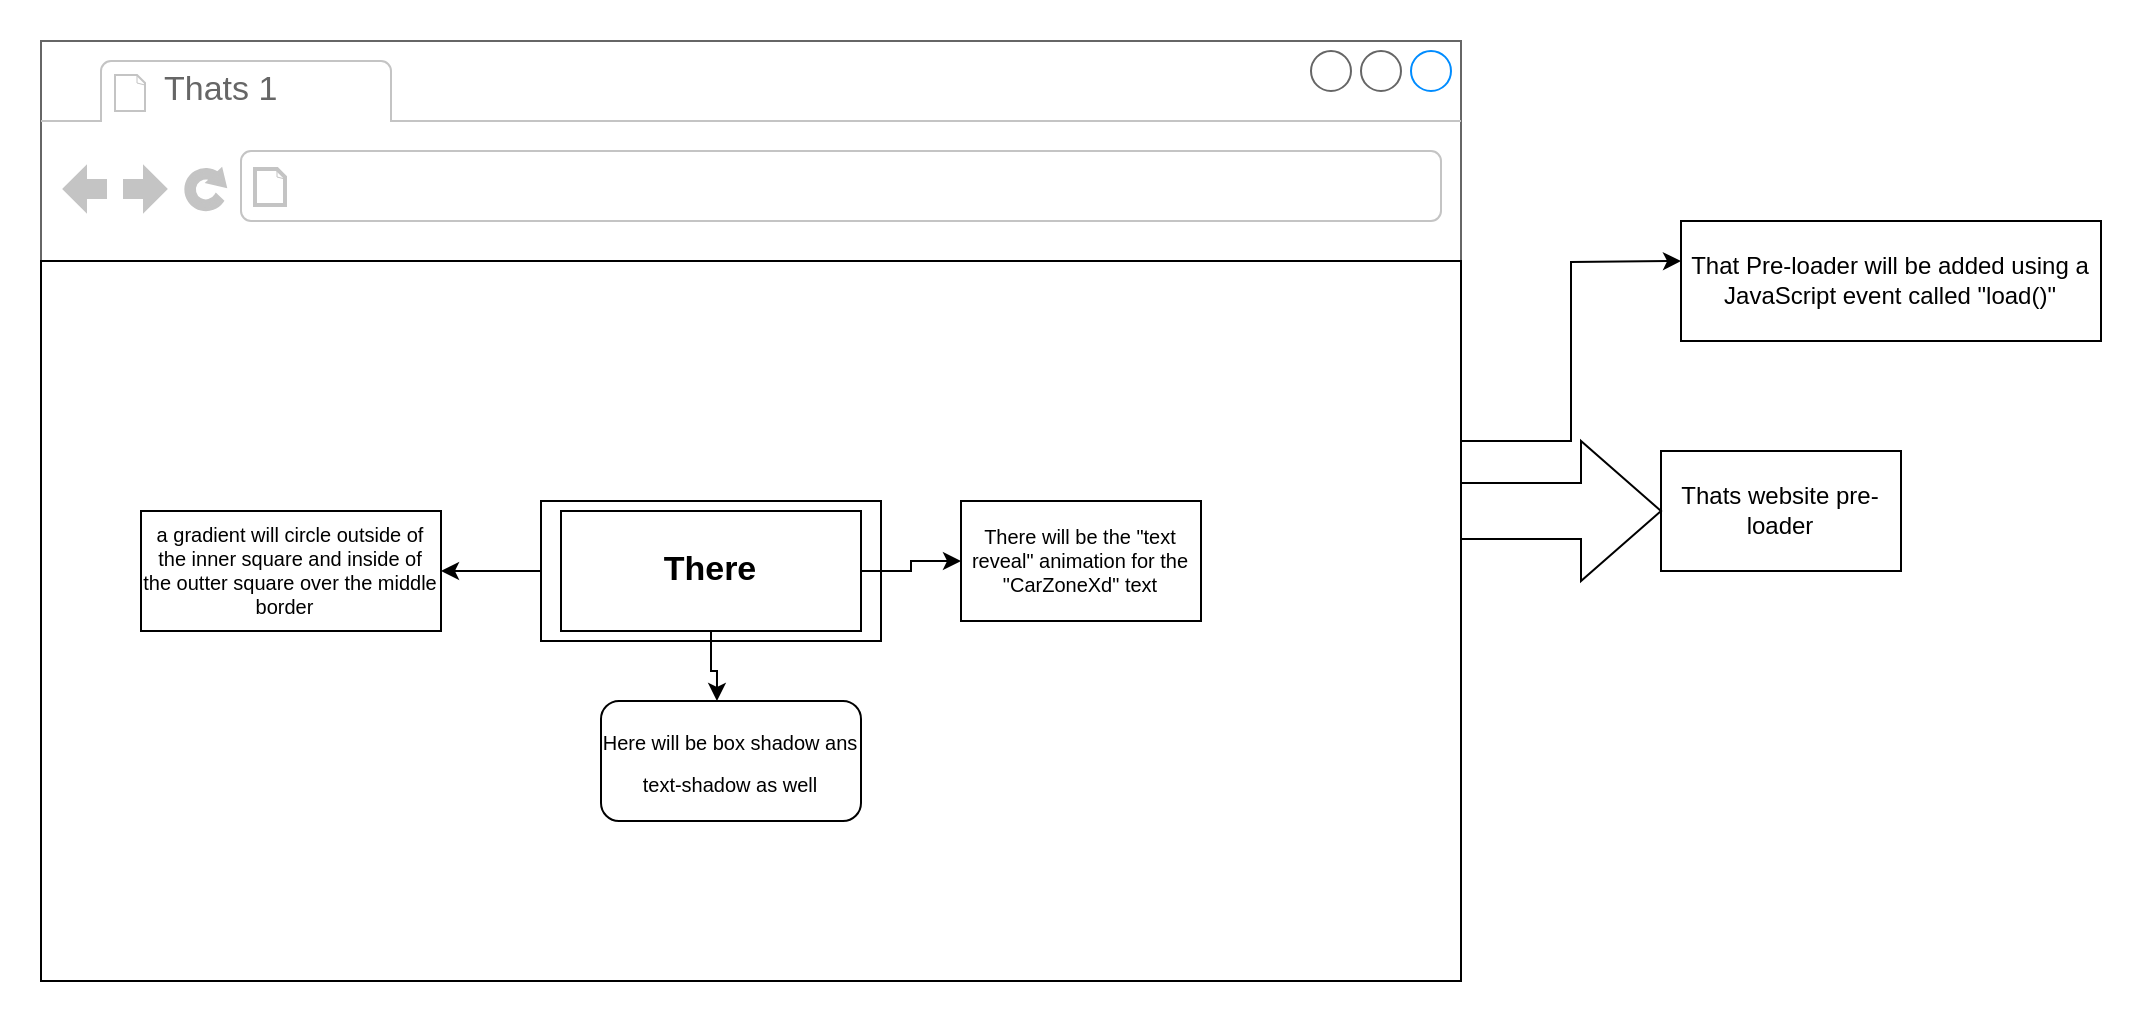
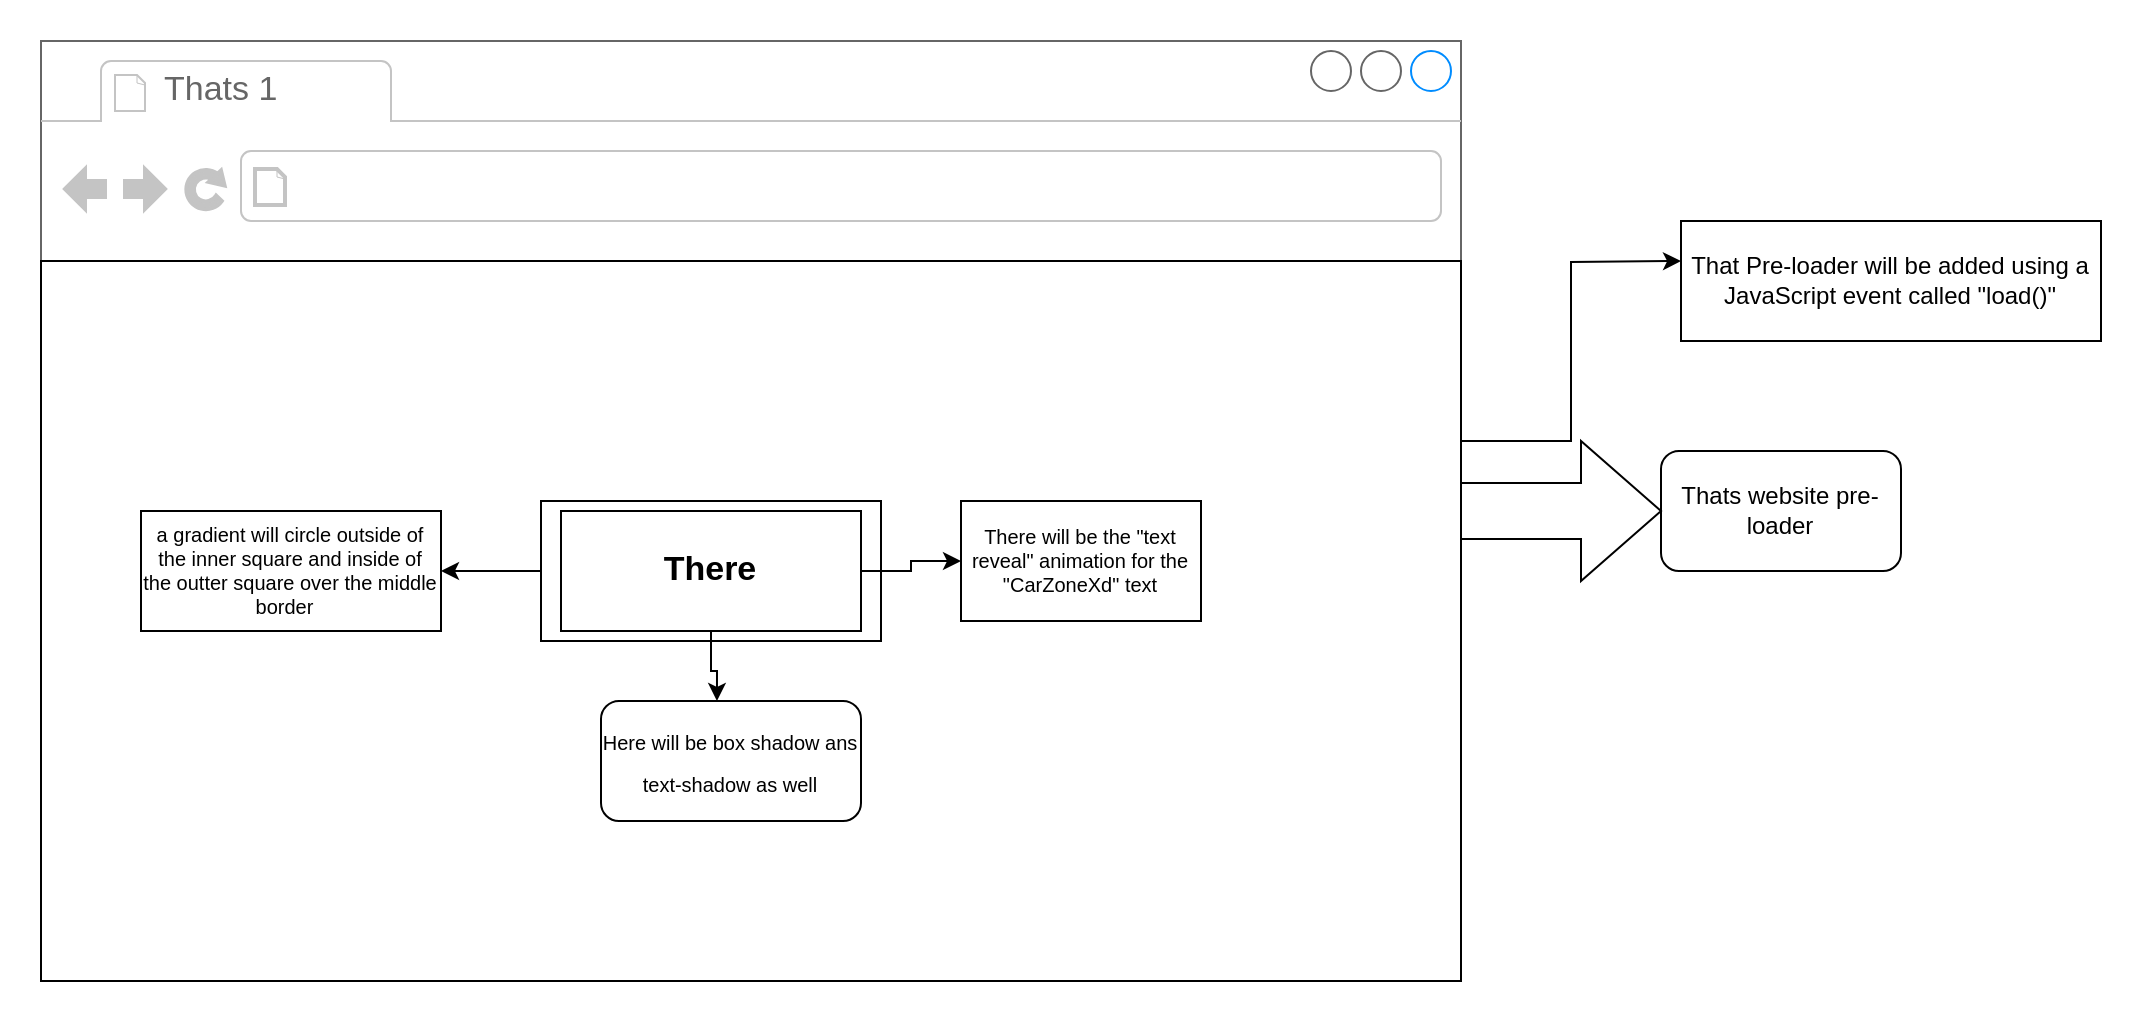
(1781, 511) -> (1781, 511)
